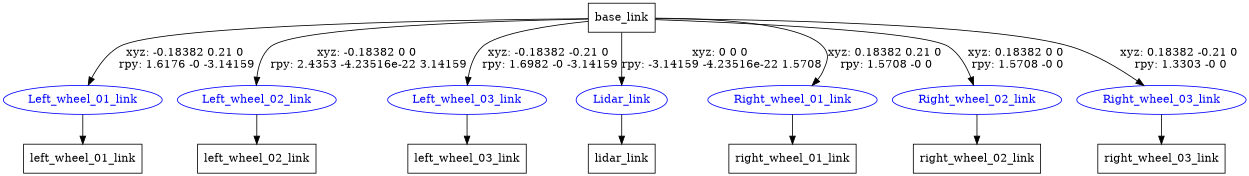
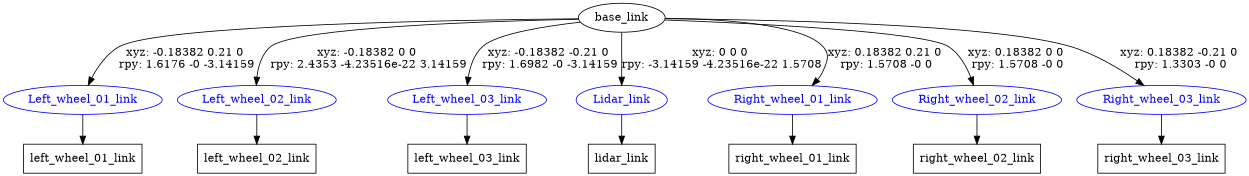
(622, 18) -> (622, 18)
